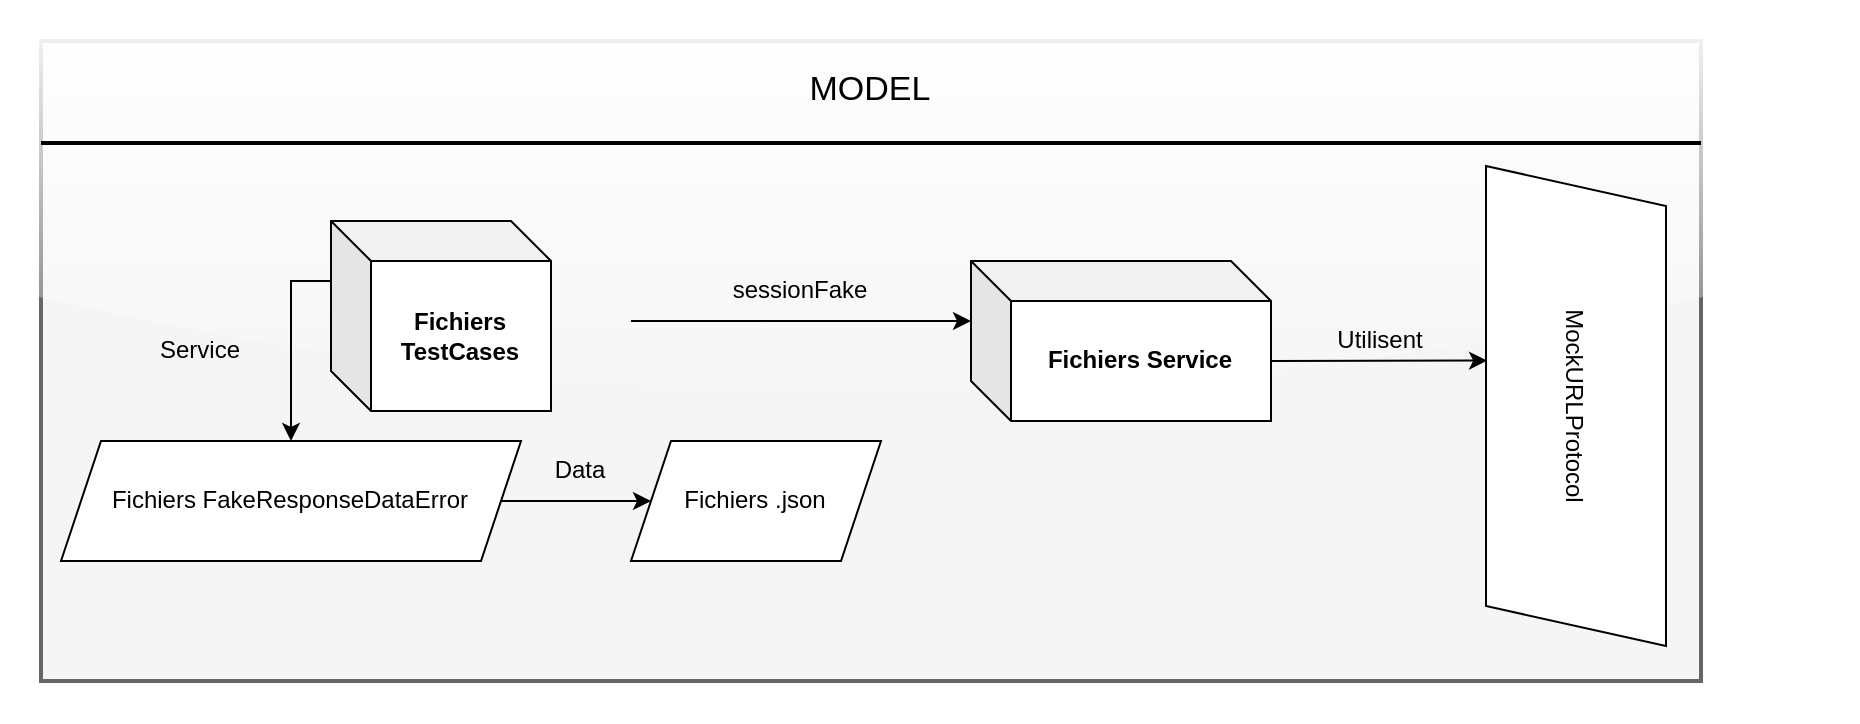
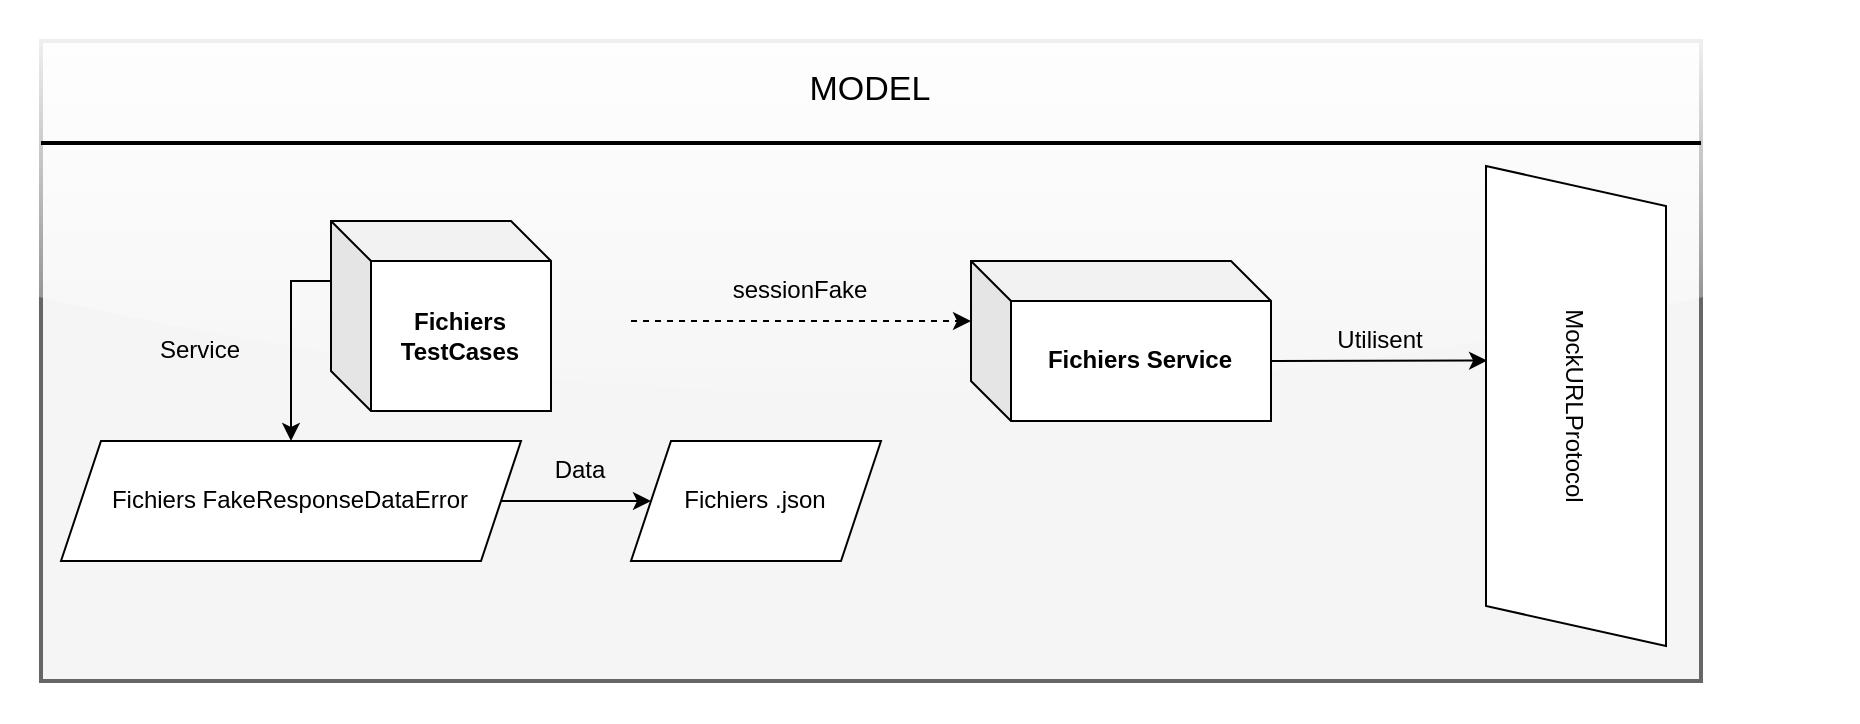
(795, 321) -> (795, 321)
